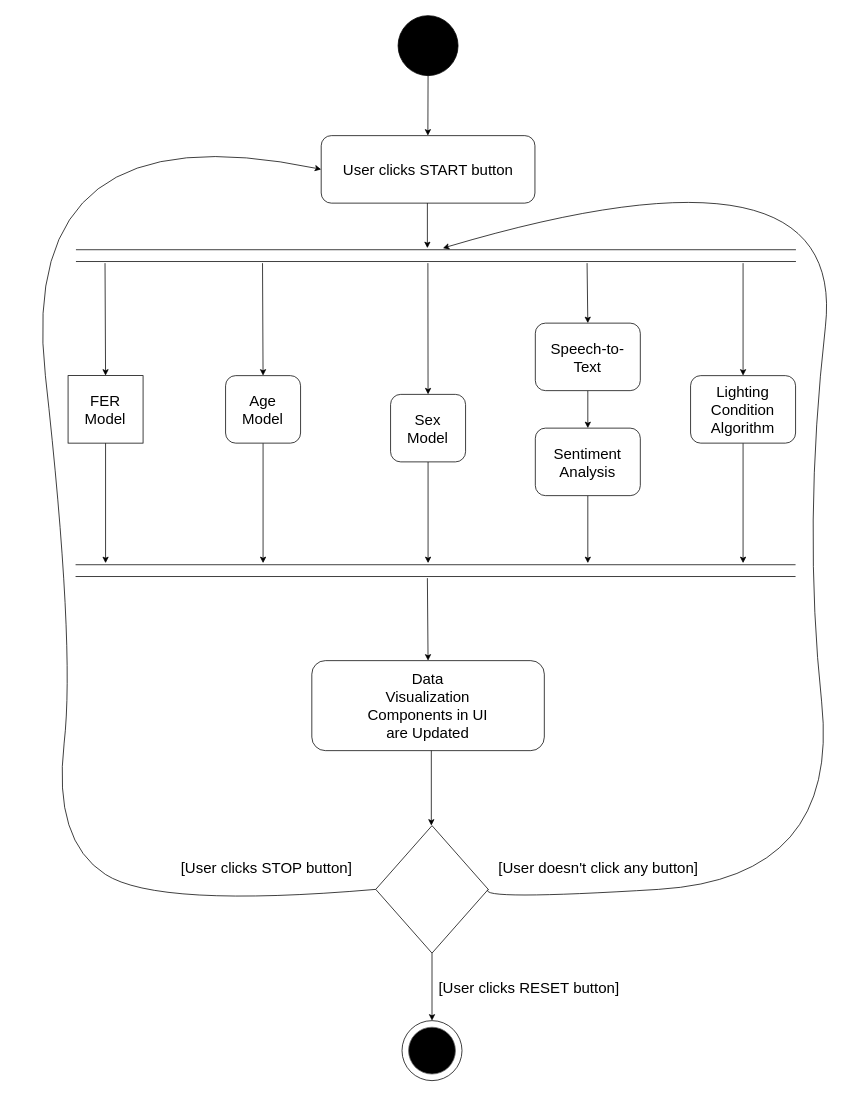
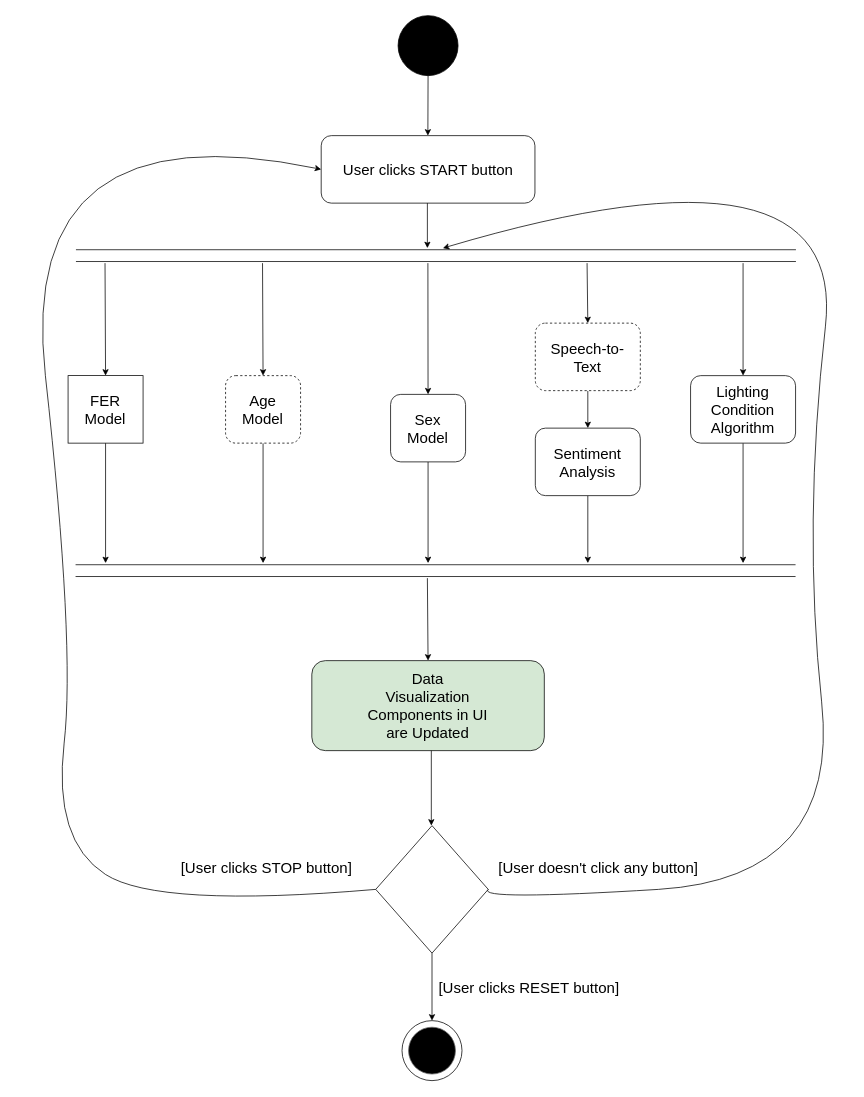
(588, 357) -> (588, 357)
(263, 409) -> (263, 409)
(428, 705) -> (428, 705)
